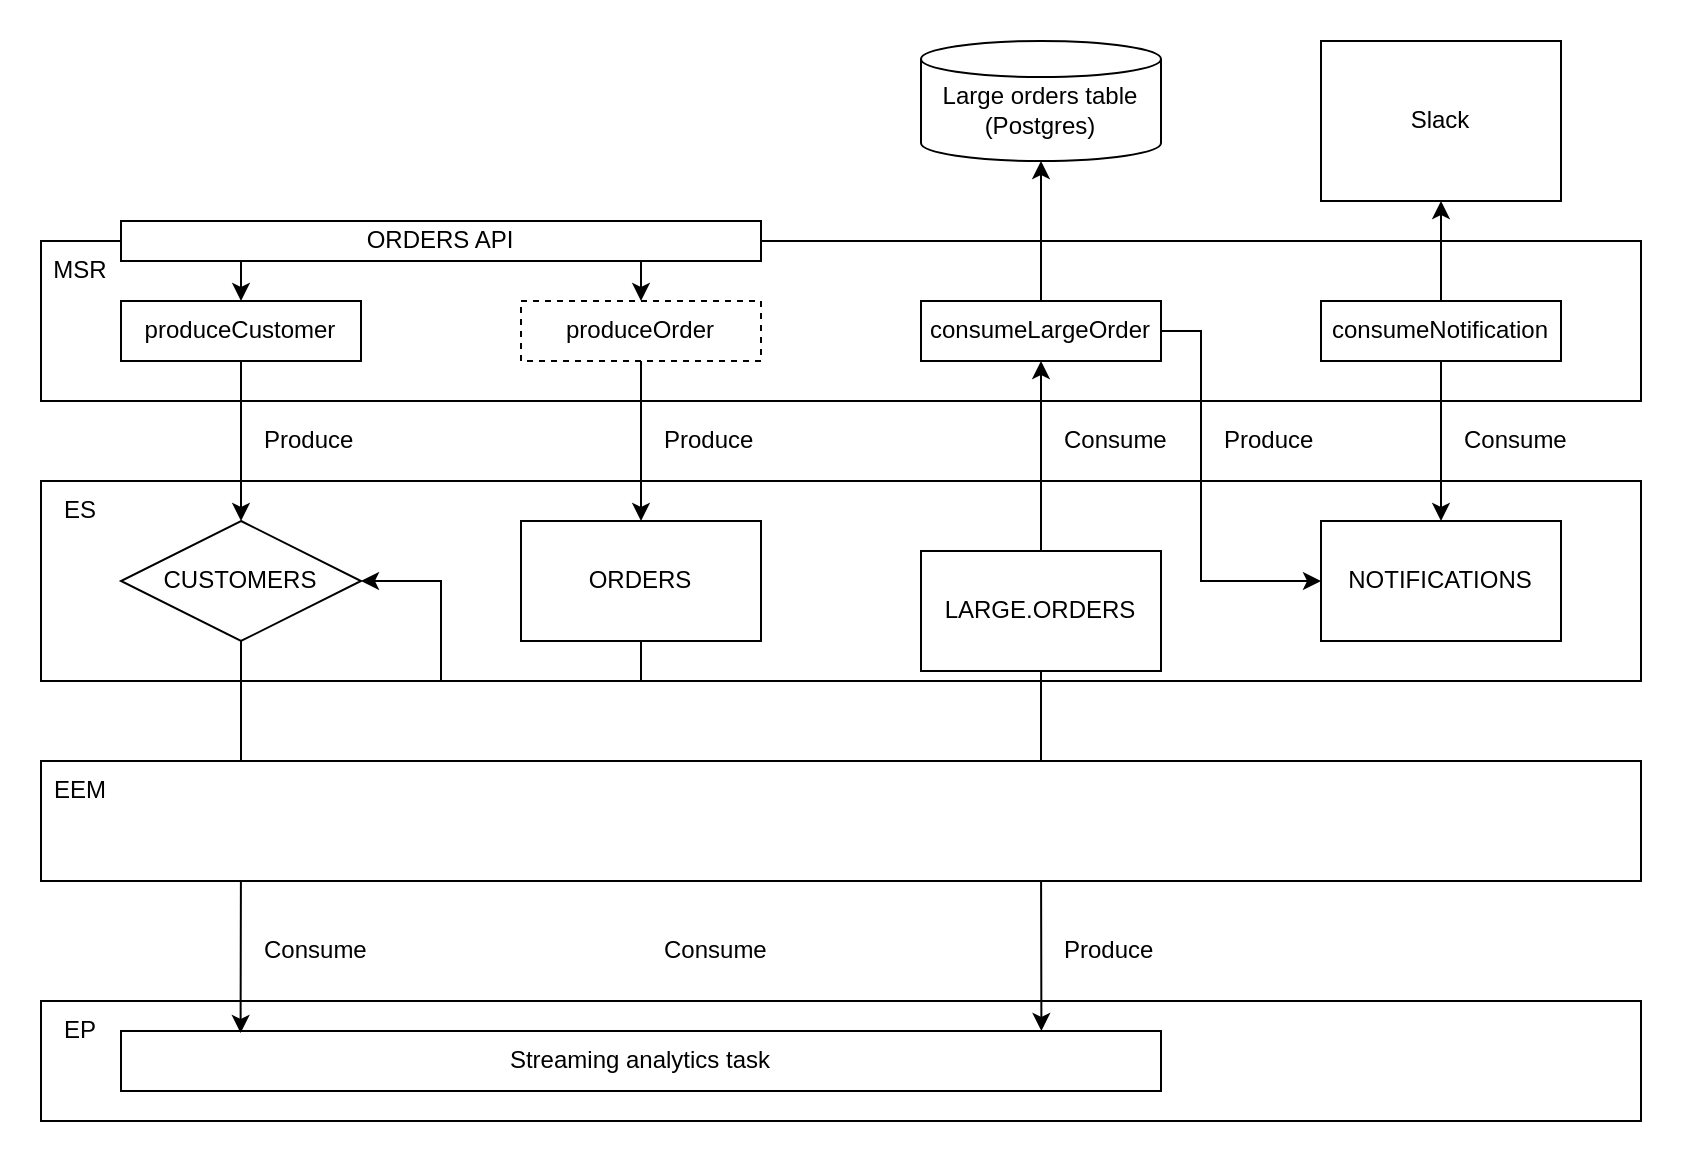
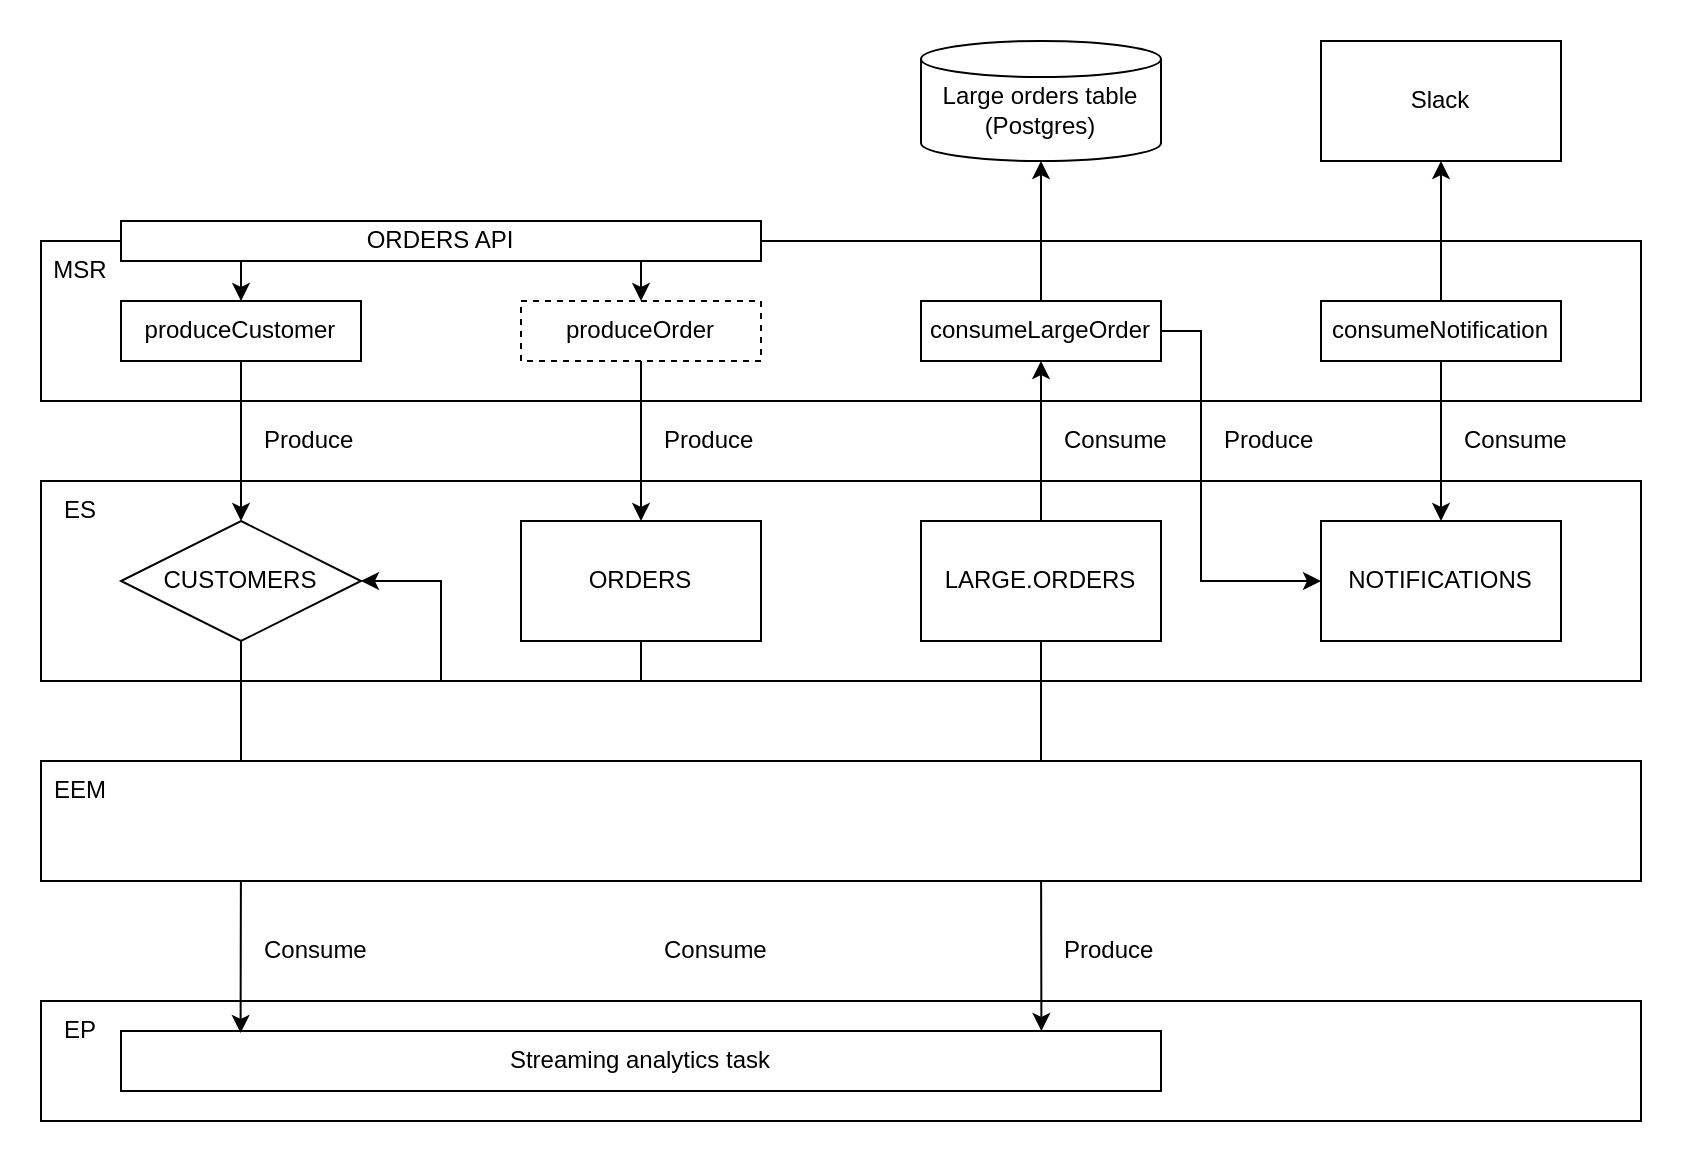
(1441, 121) -> (1441, 101)
(1041, 611) -> (1041, 581)
